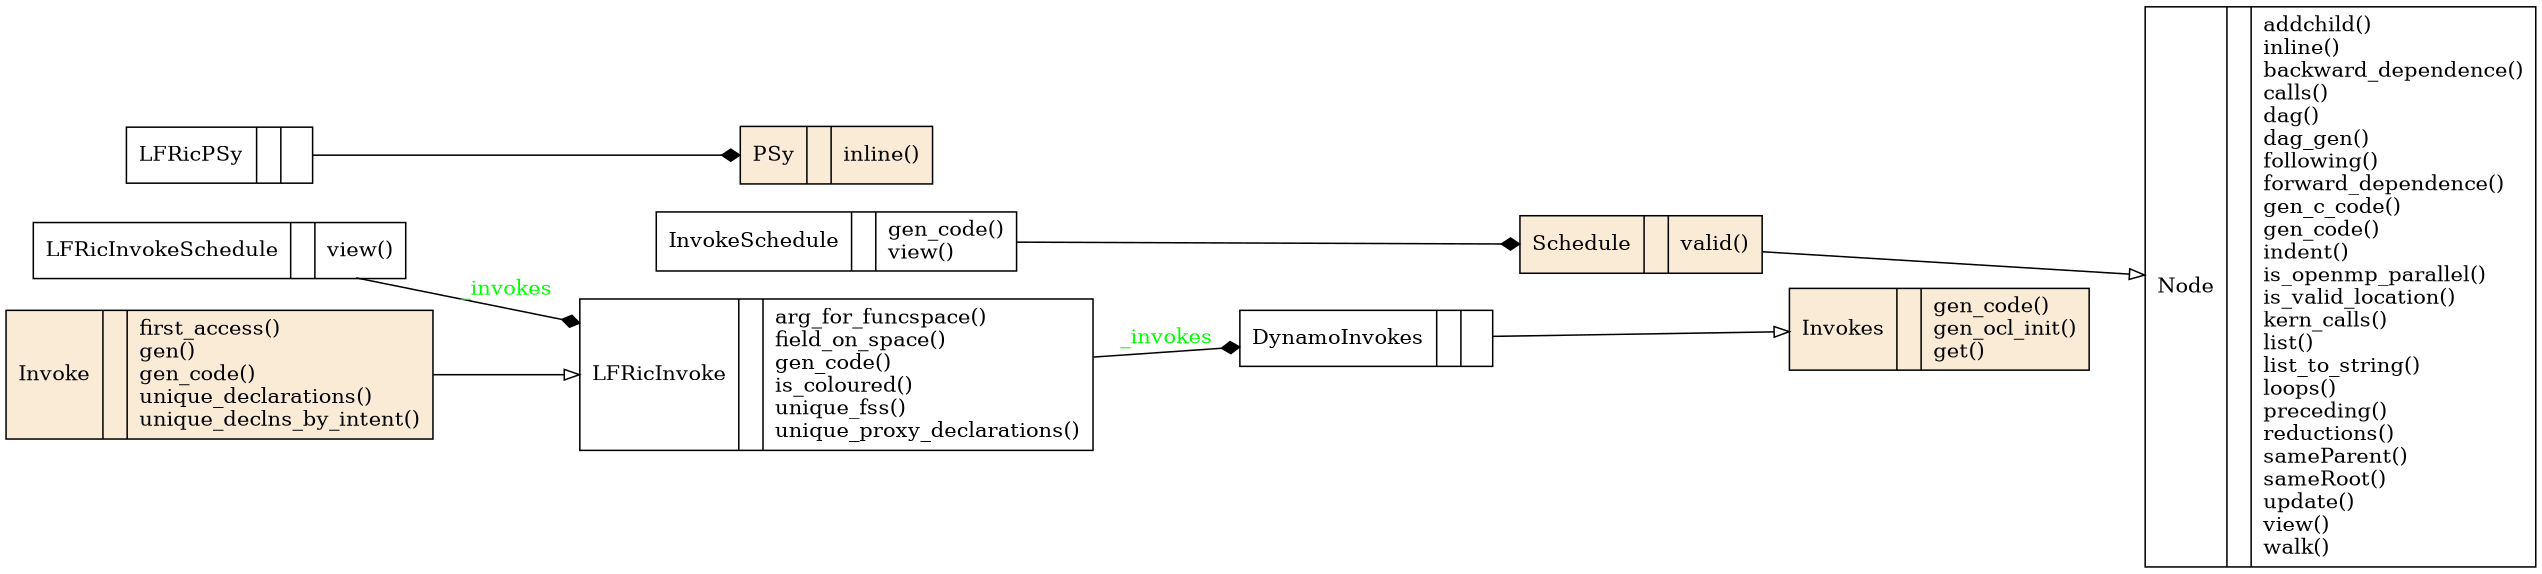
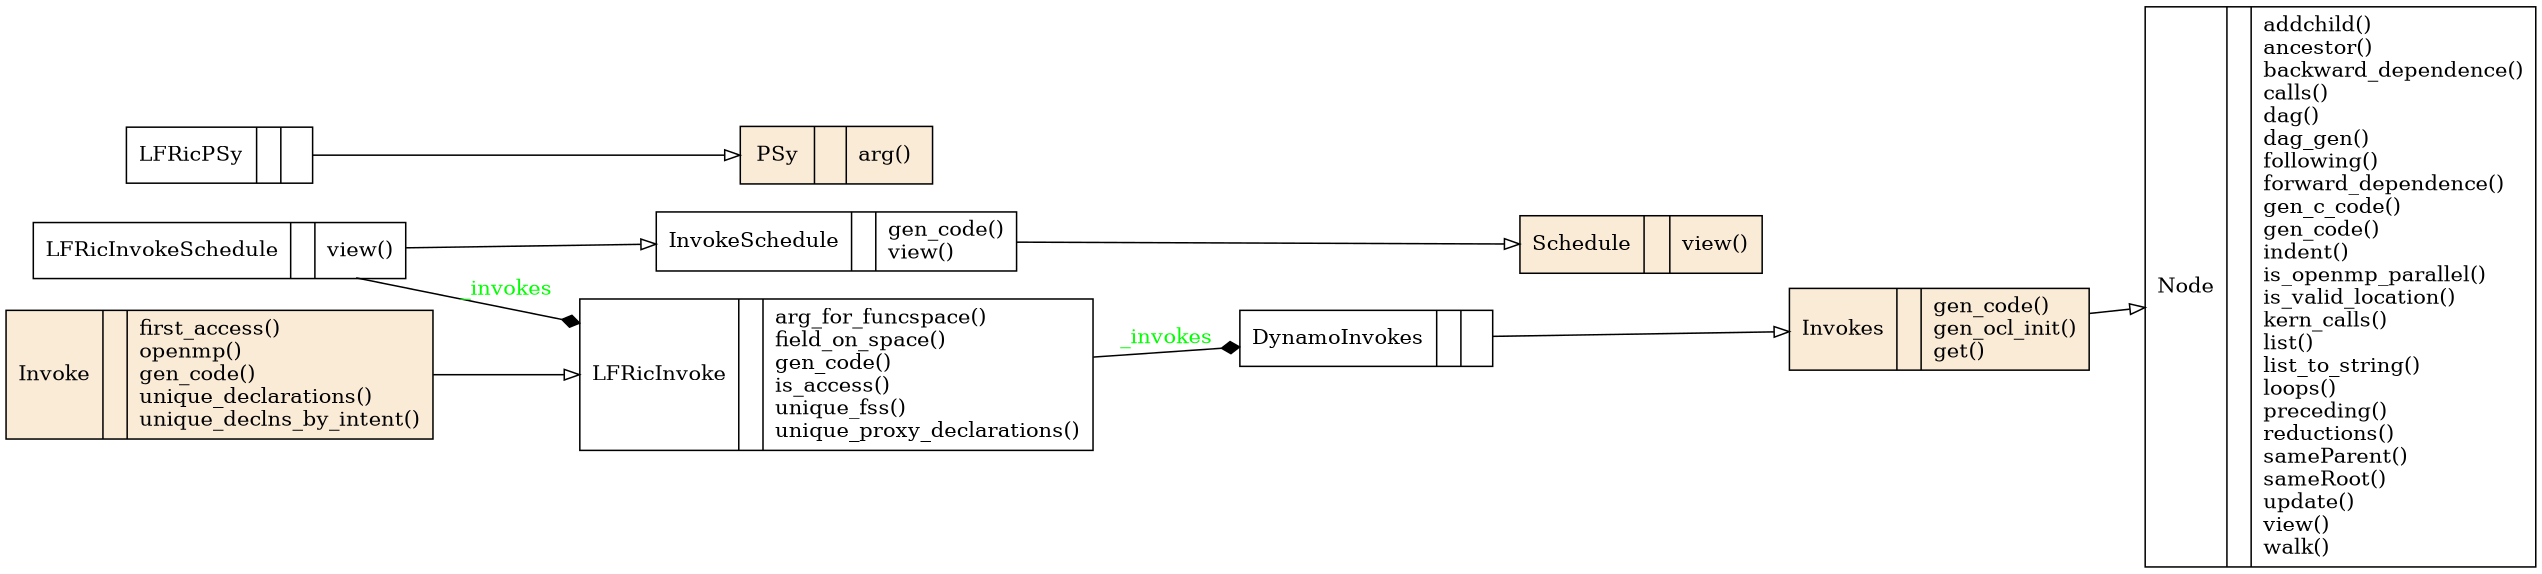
(2302, 48) -> (2319, 48)
(882, 154) -> (885, 154)
(519, 155) -> (519, 155)
(1261, 243) -> (1261, 243)
(1715, 244) -> (1715, 244)
none -> (523, 246)
(1946, 263) -> (2110, 311)
(167, 351) -> (191, 351)
(844, 385) -> (833, 385)
